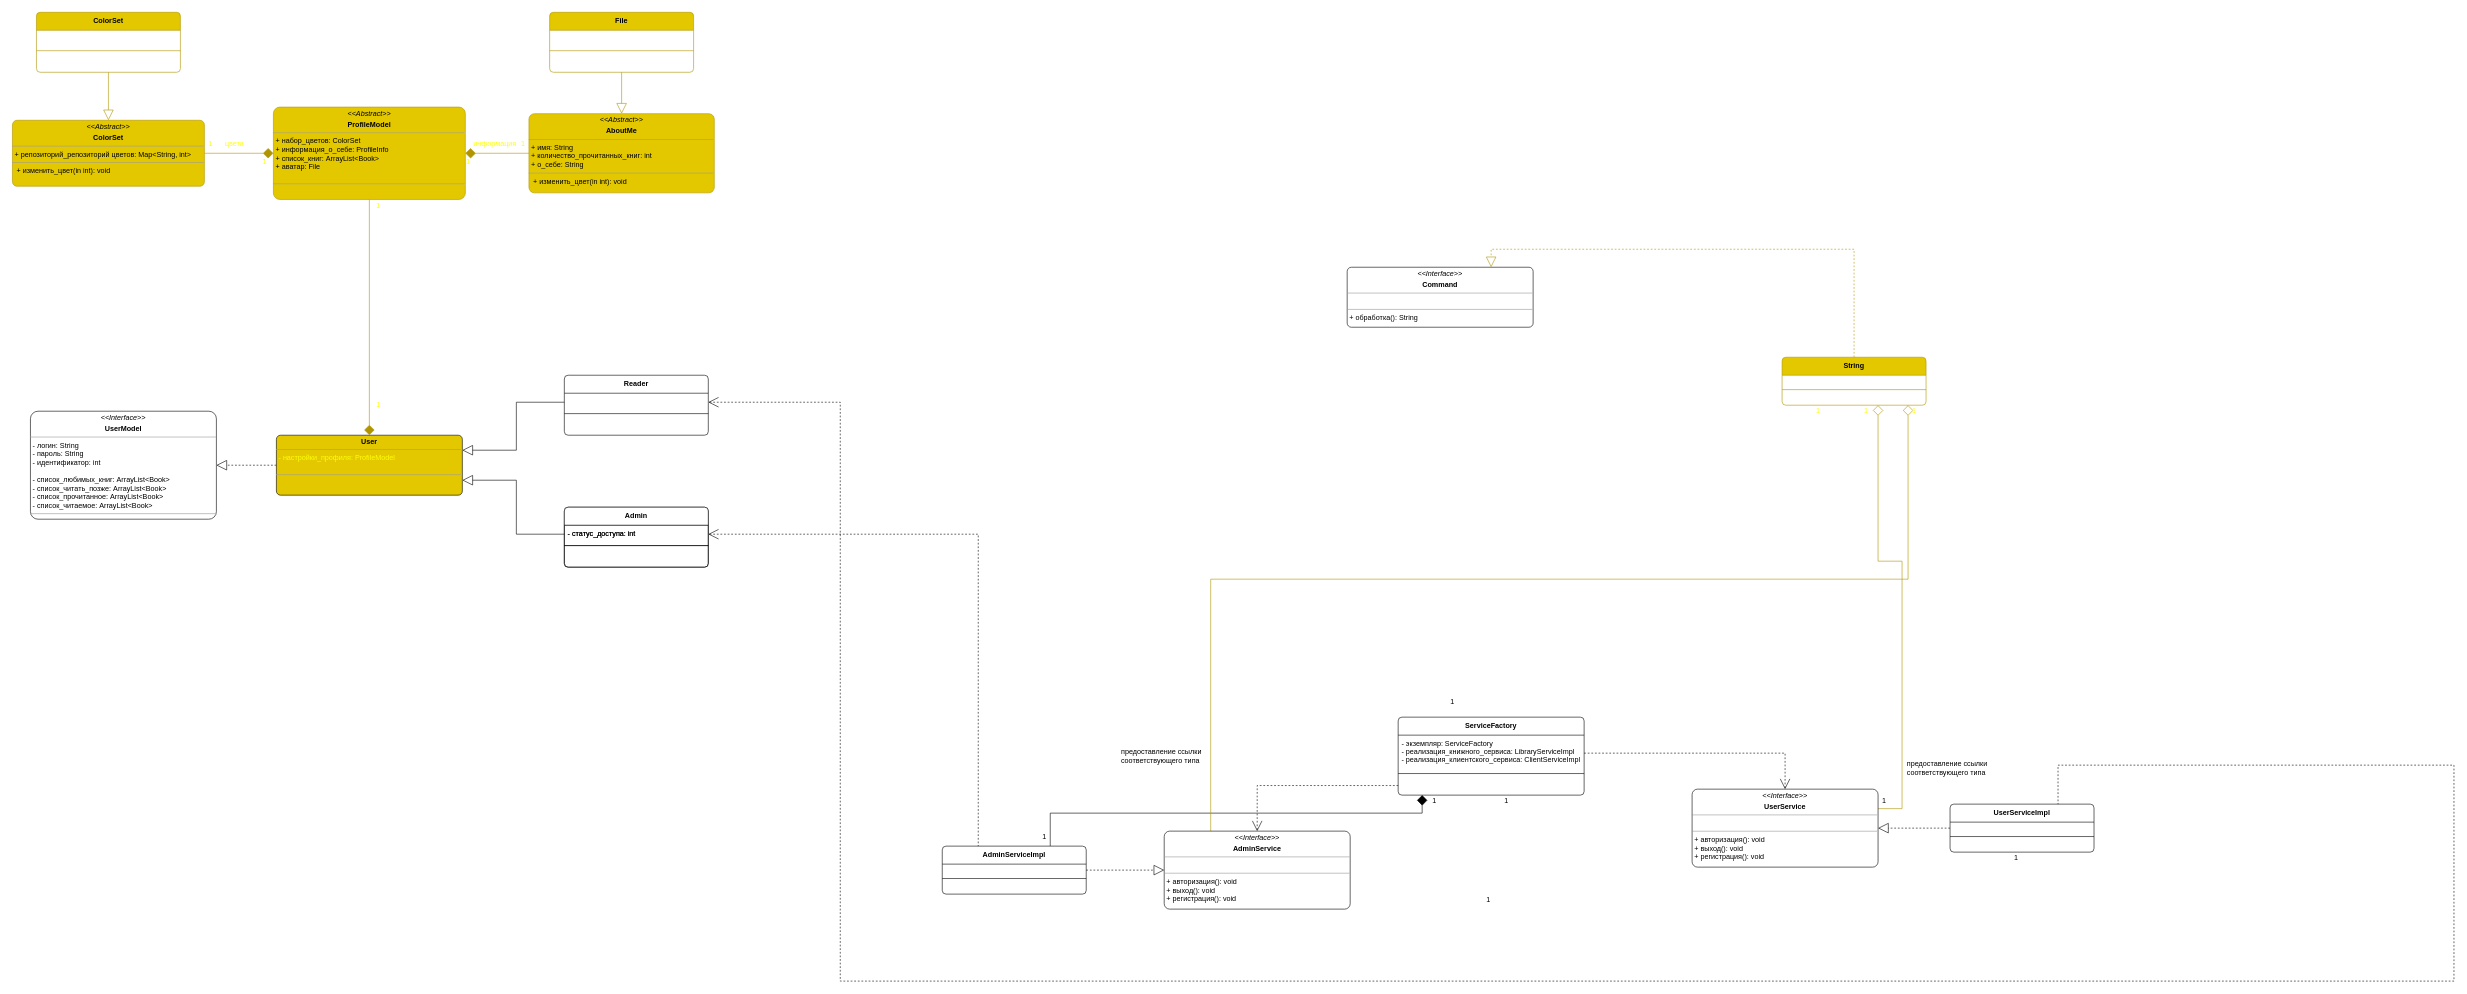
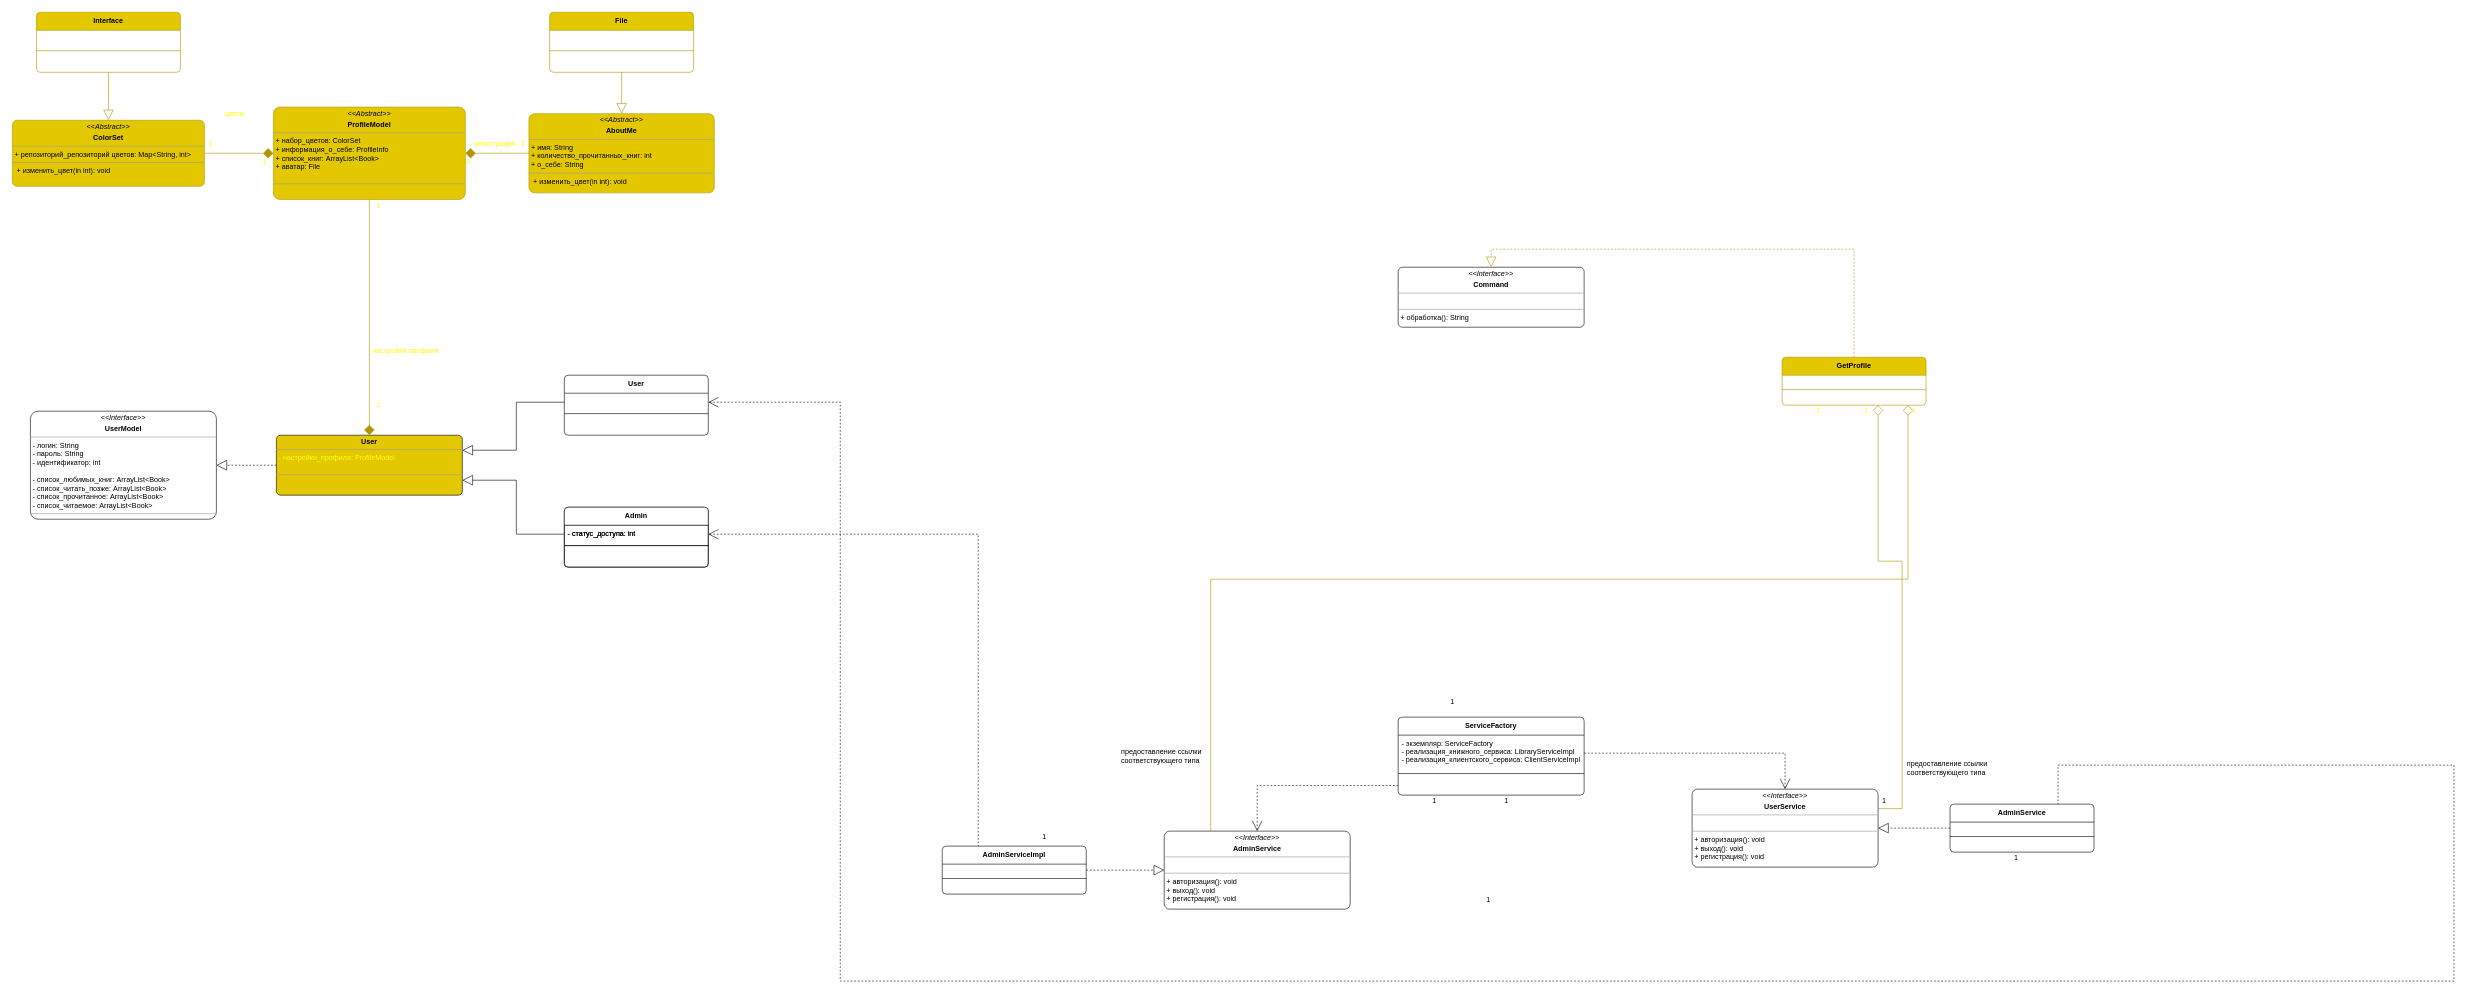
(108, 20) -> (108, 20)
(234, 144) -> (234, 114)
(495, 144) -> (495, 144)
(1440, 297) -> (1491, 297)
none -> (405, 351)
(1854, 365) -> (1854, 365)
(636, 383) -> (636, 383)
(2022, 812) -> (2022, 812)
(1050, 813) -> none
